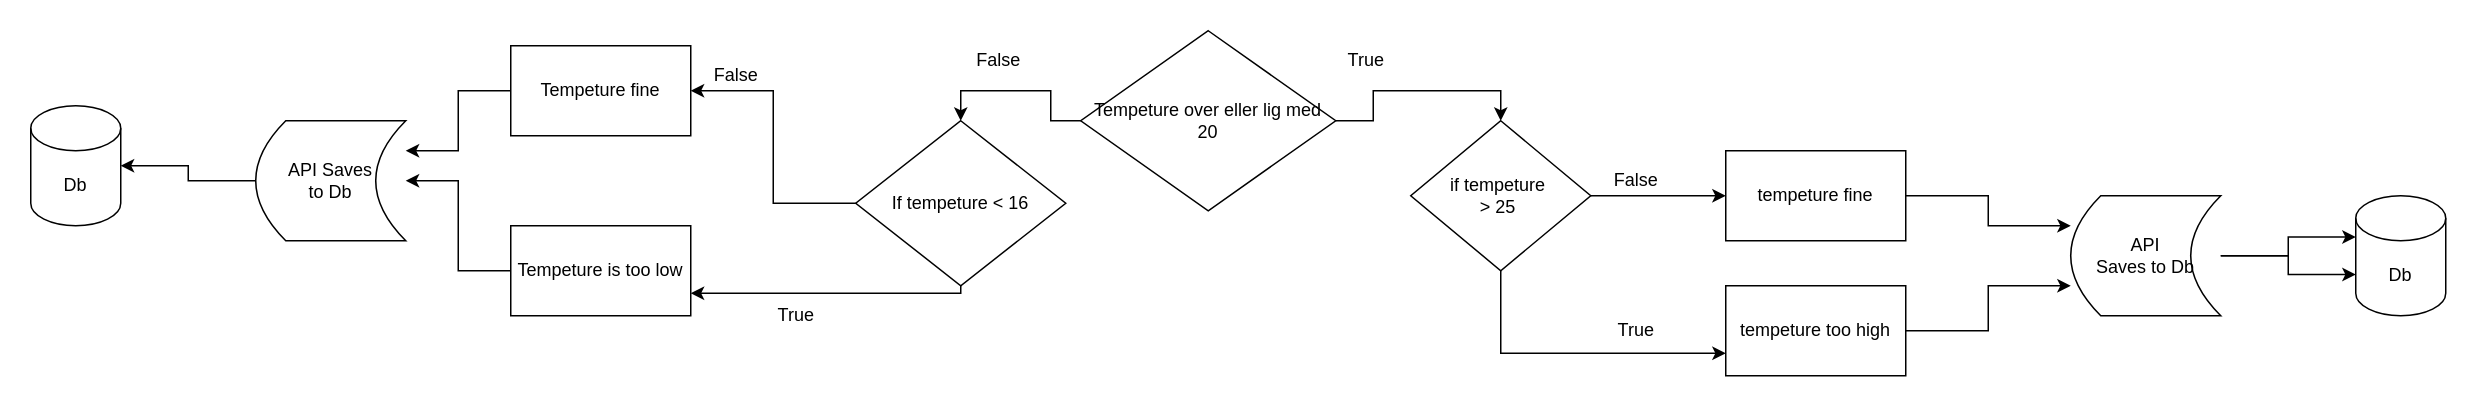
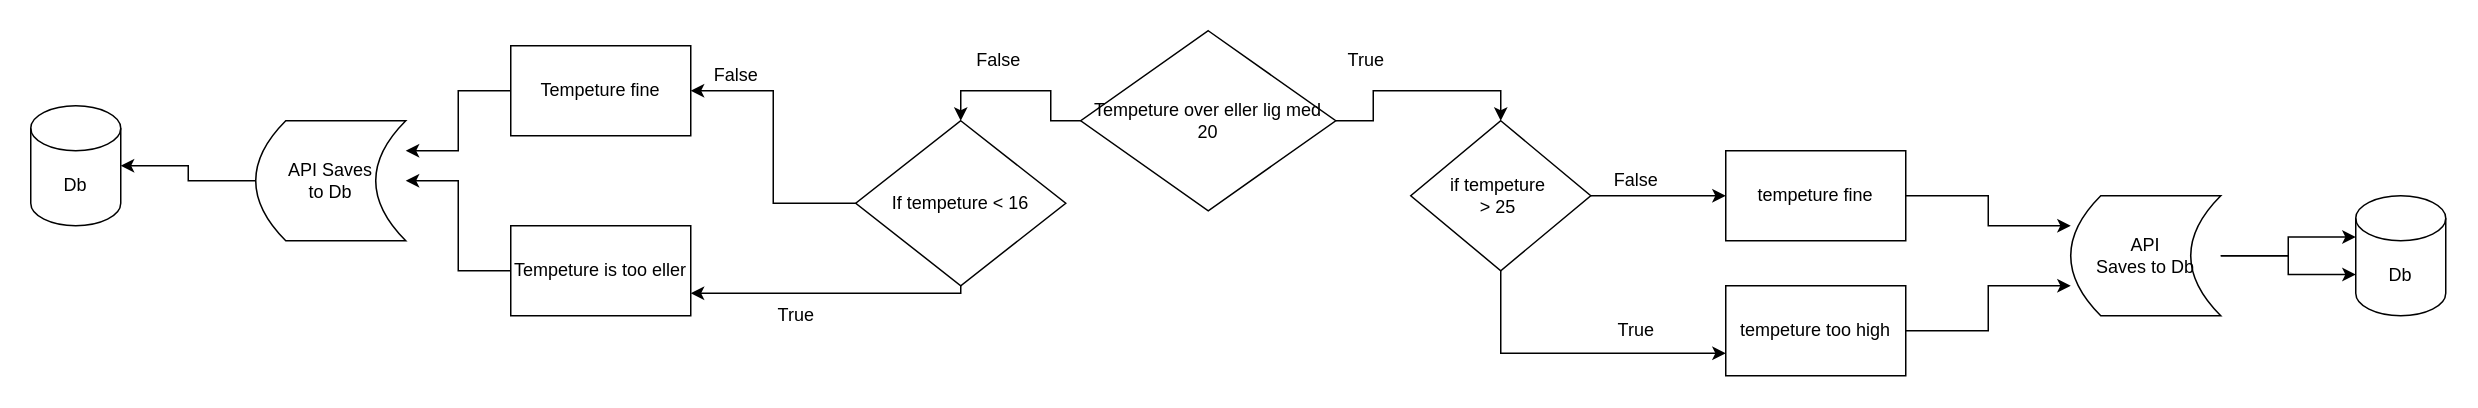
(601, 271) -> (601, 271)
